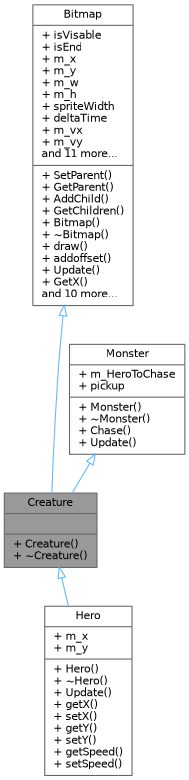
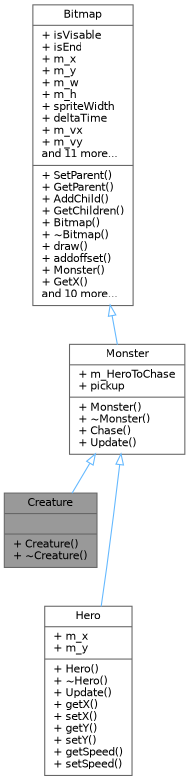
(71, 271) -> (73, 271)
(56, 405) -> (115, 330)
(65, 592) -> (111, 536)
